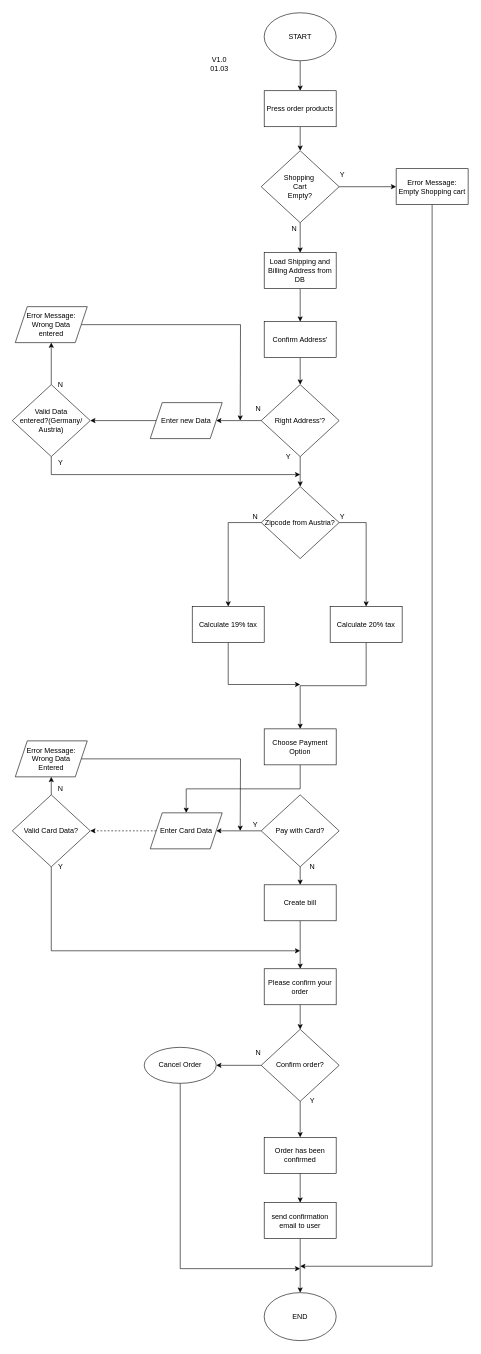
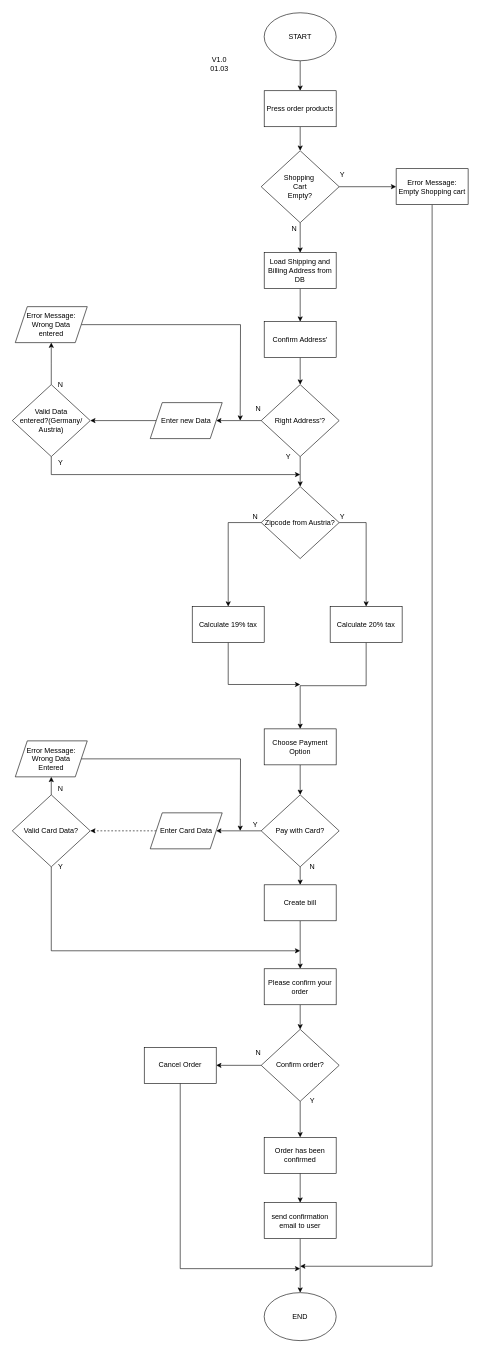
(299, 789) -> (300, 789)
(180, 1065) -> (180, 1065)
